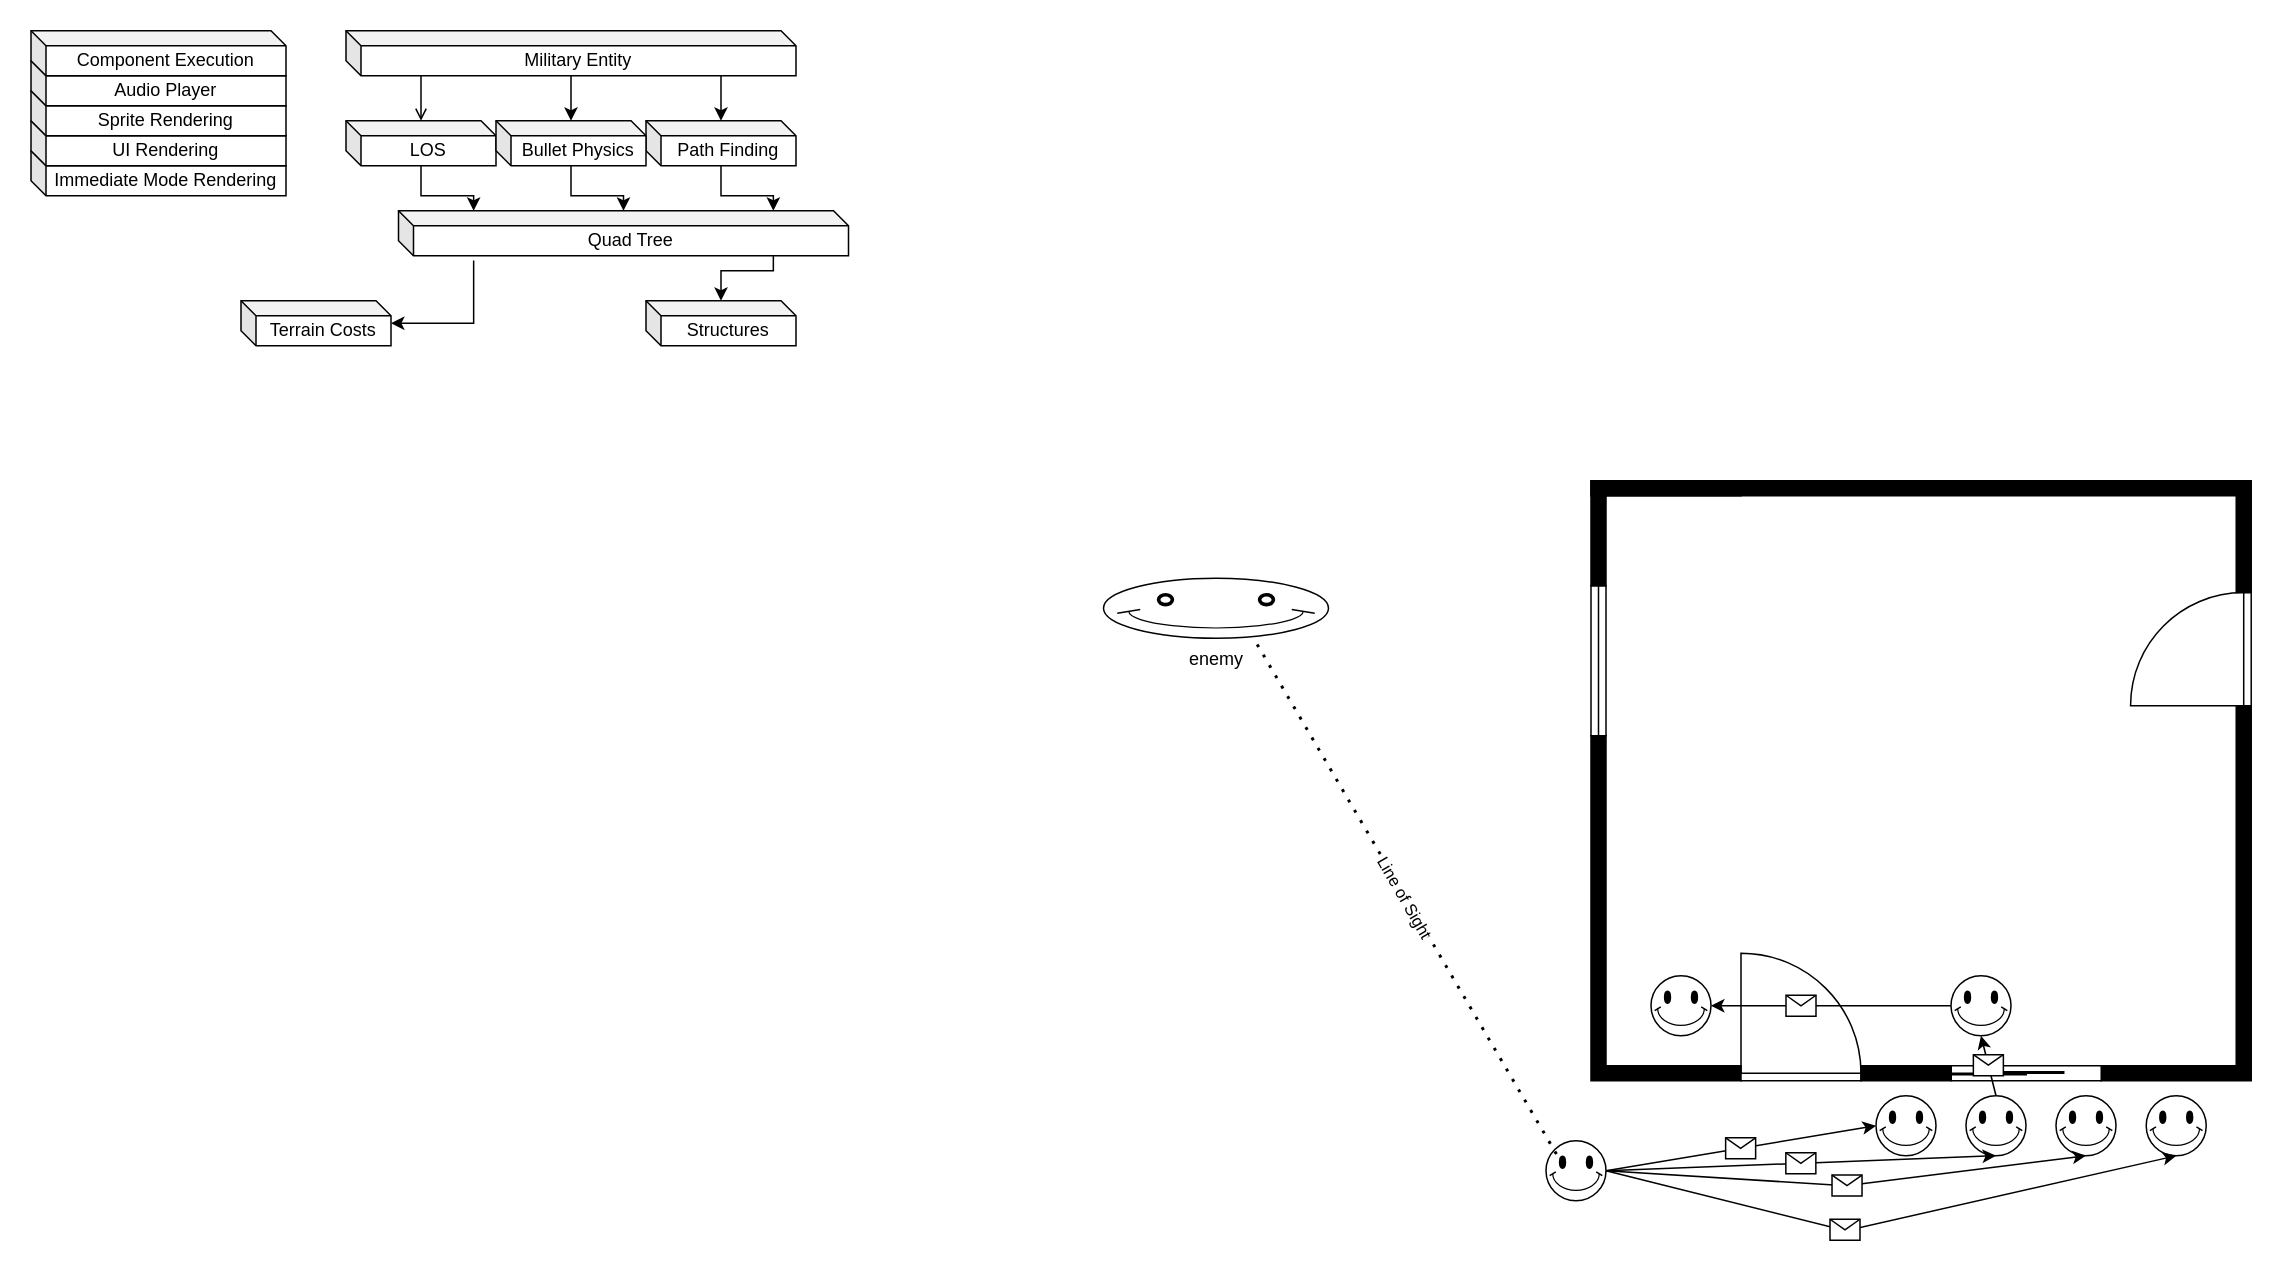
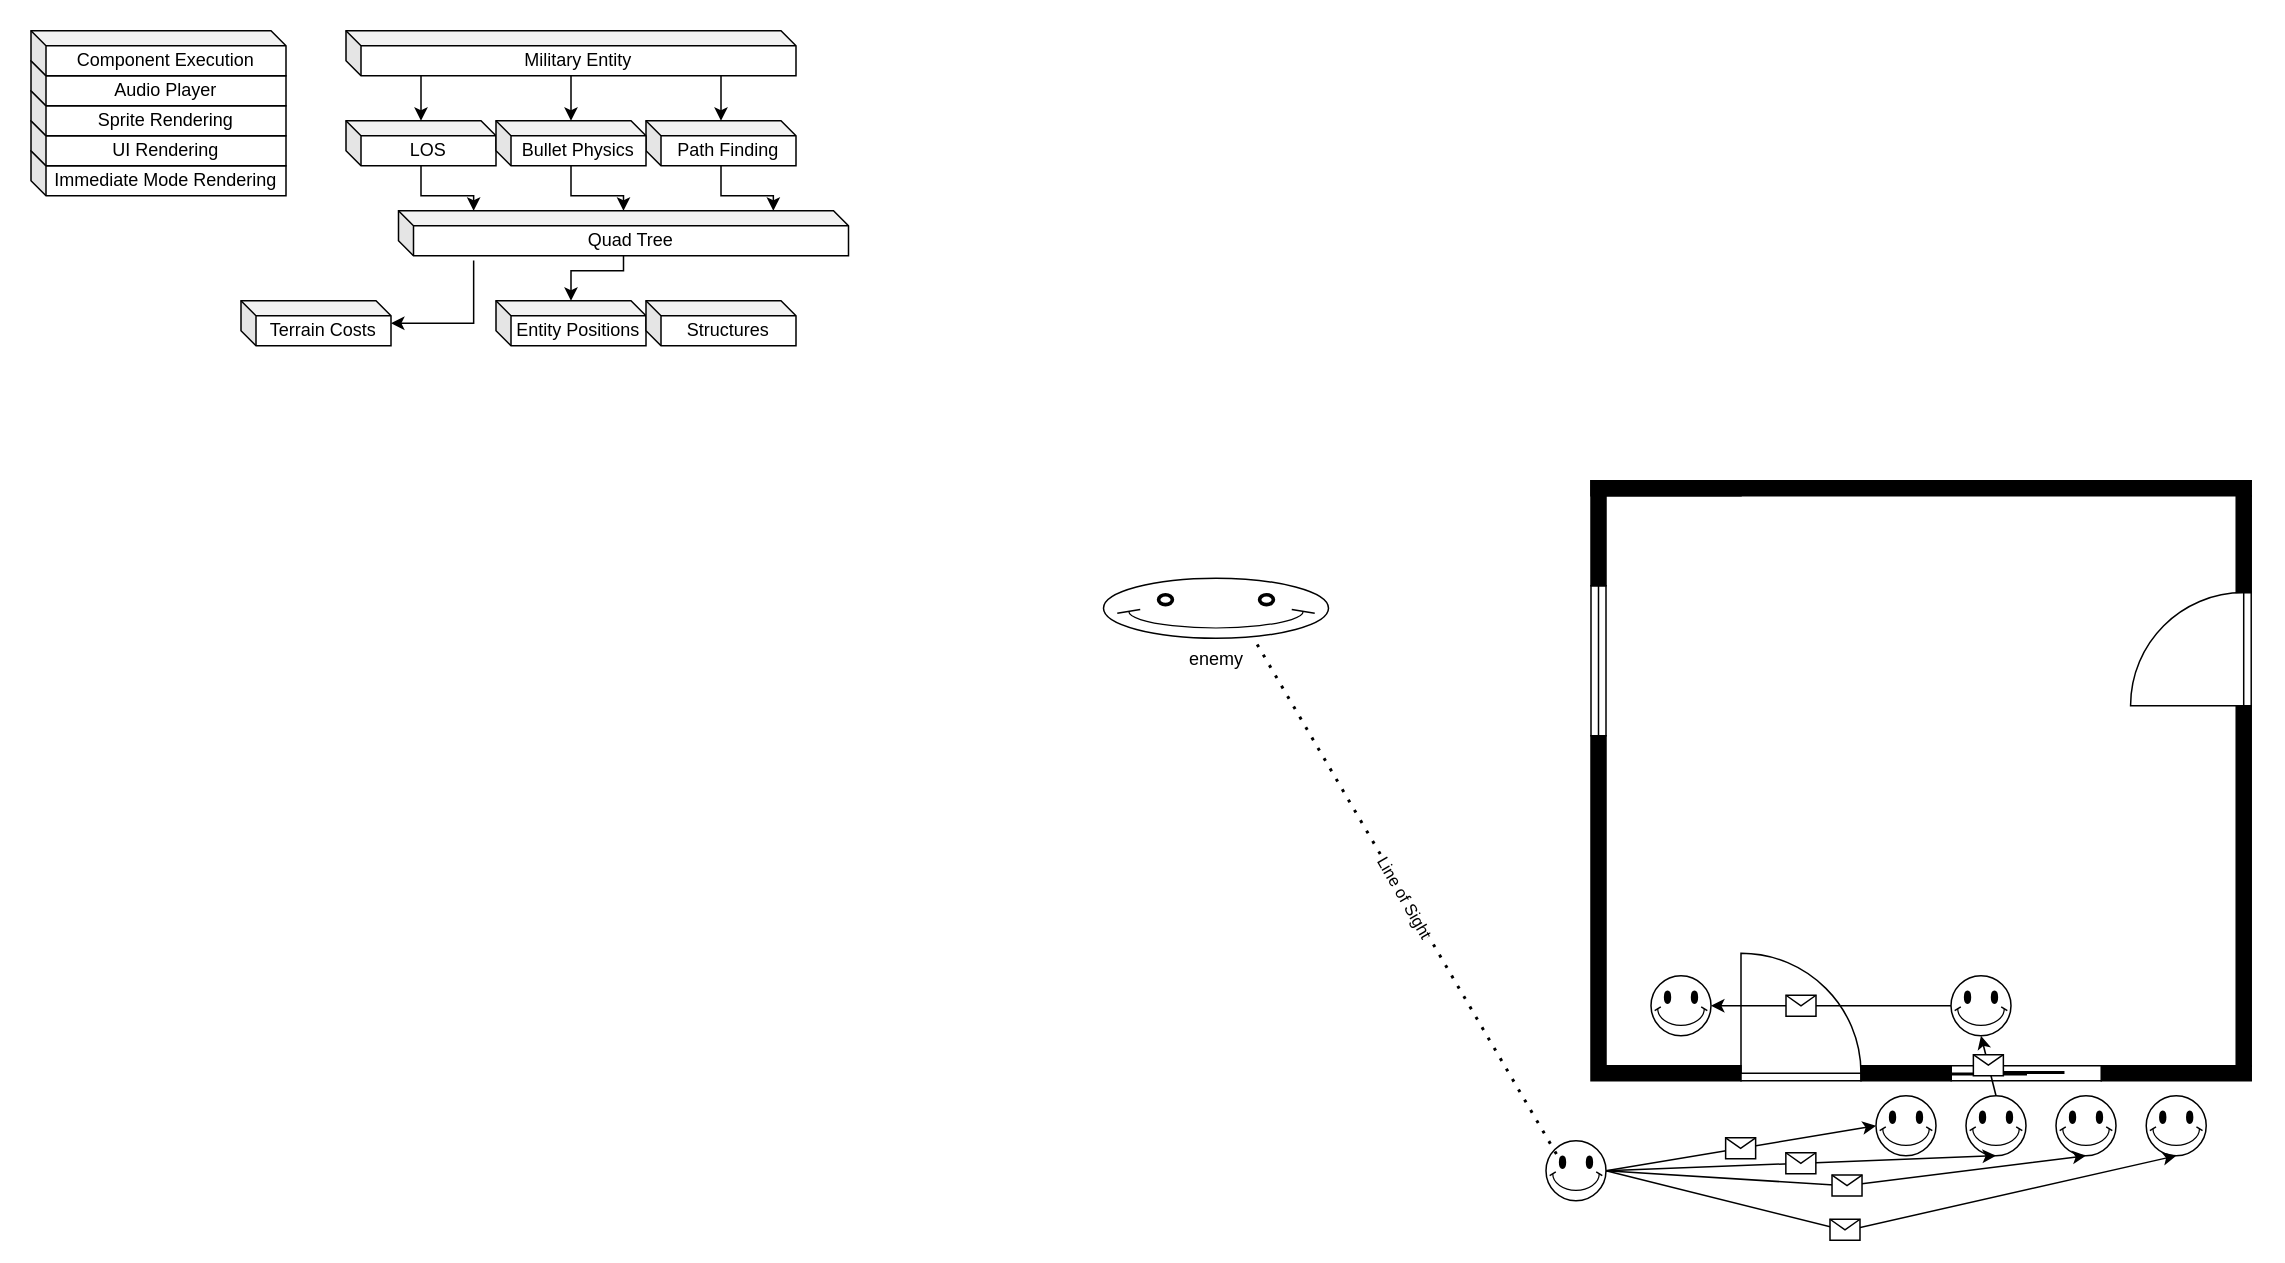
(421, 111) -> (421, 109)
none -> (594, 271)
(744, 271) -> none
none -> (571, 323)
